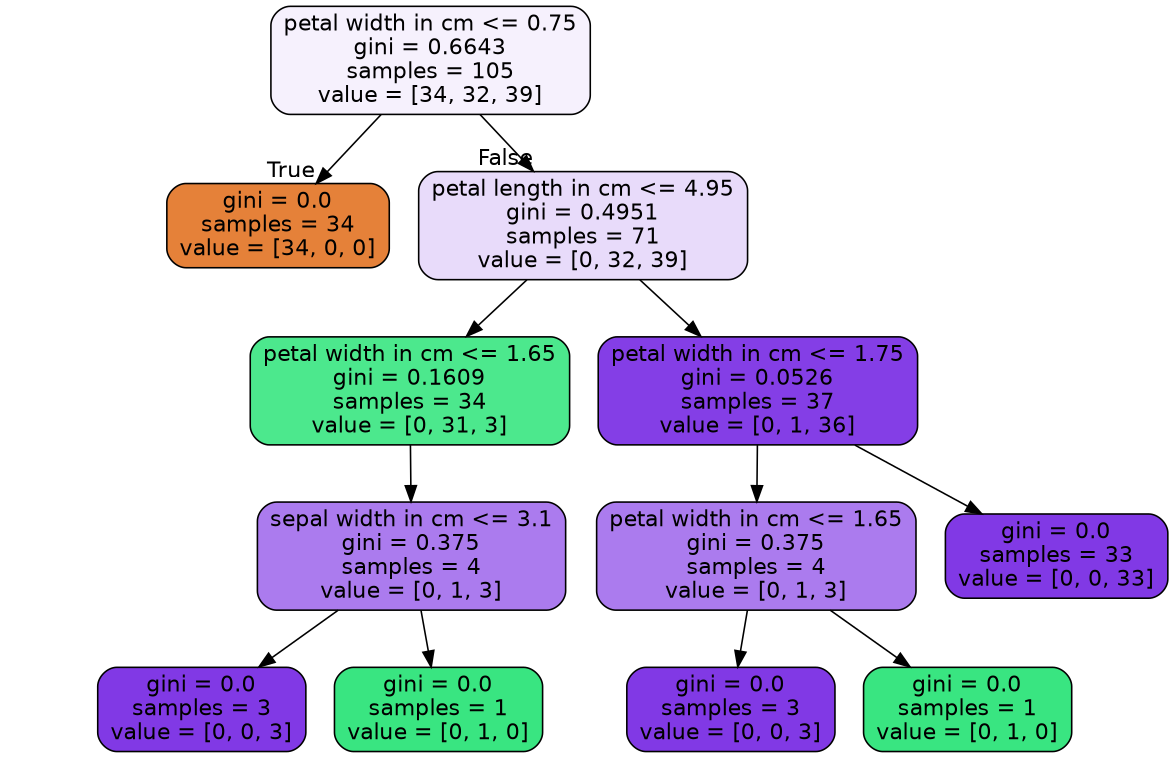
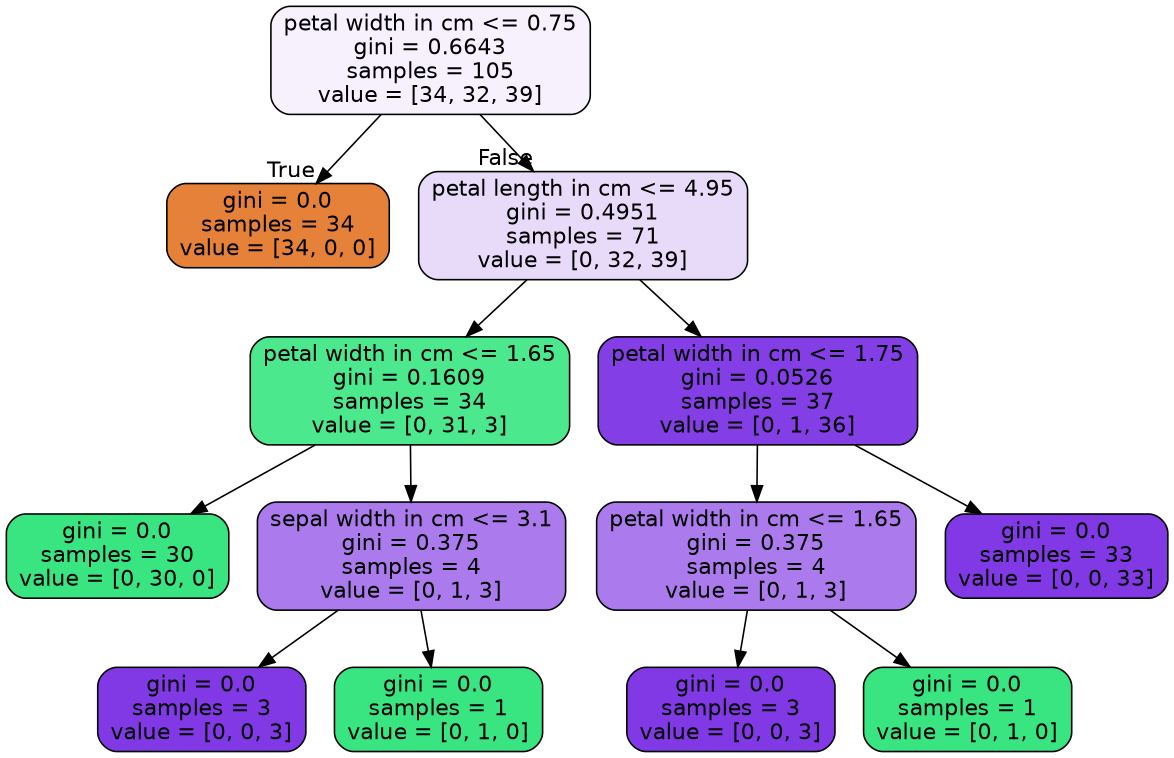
none -> (118, 556)
